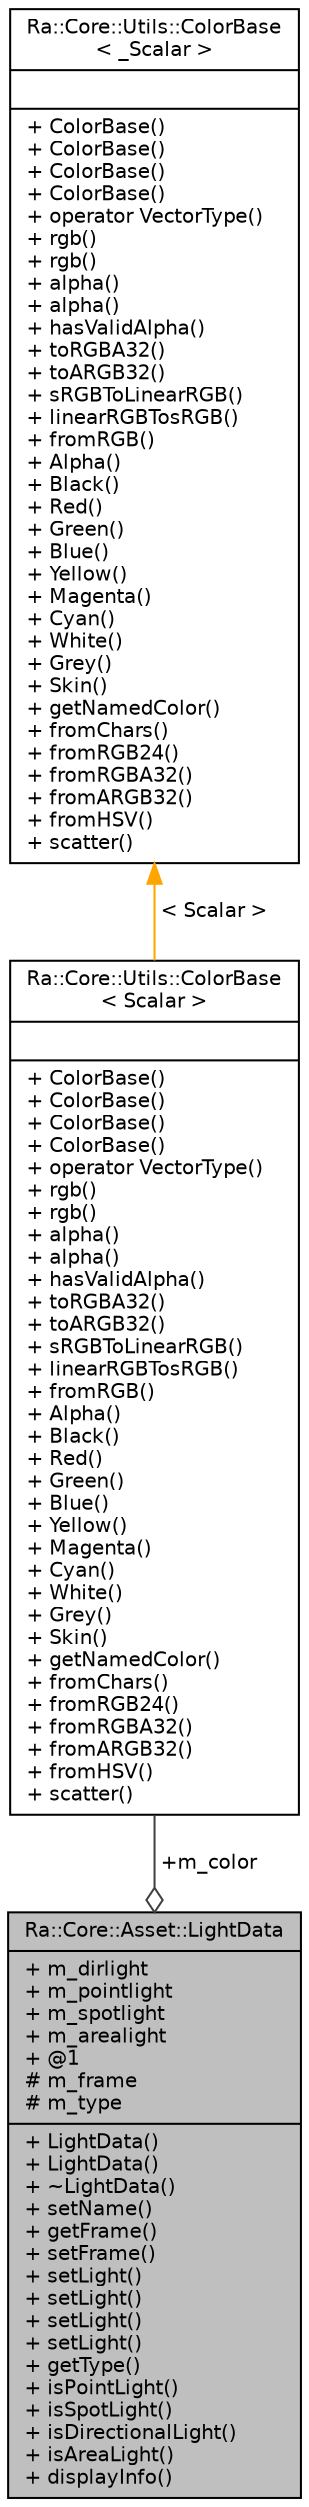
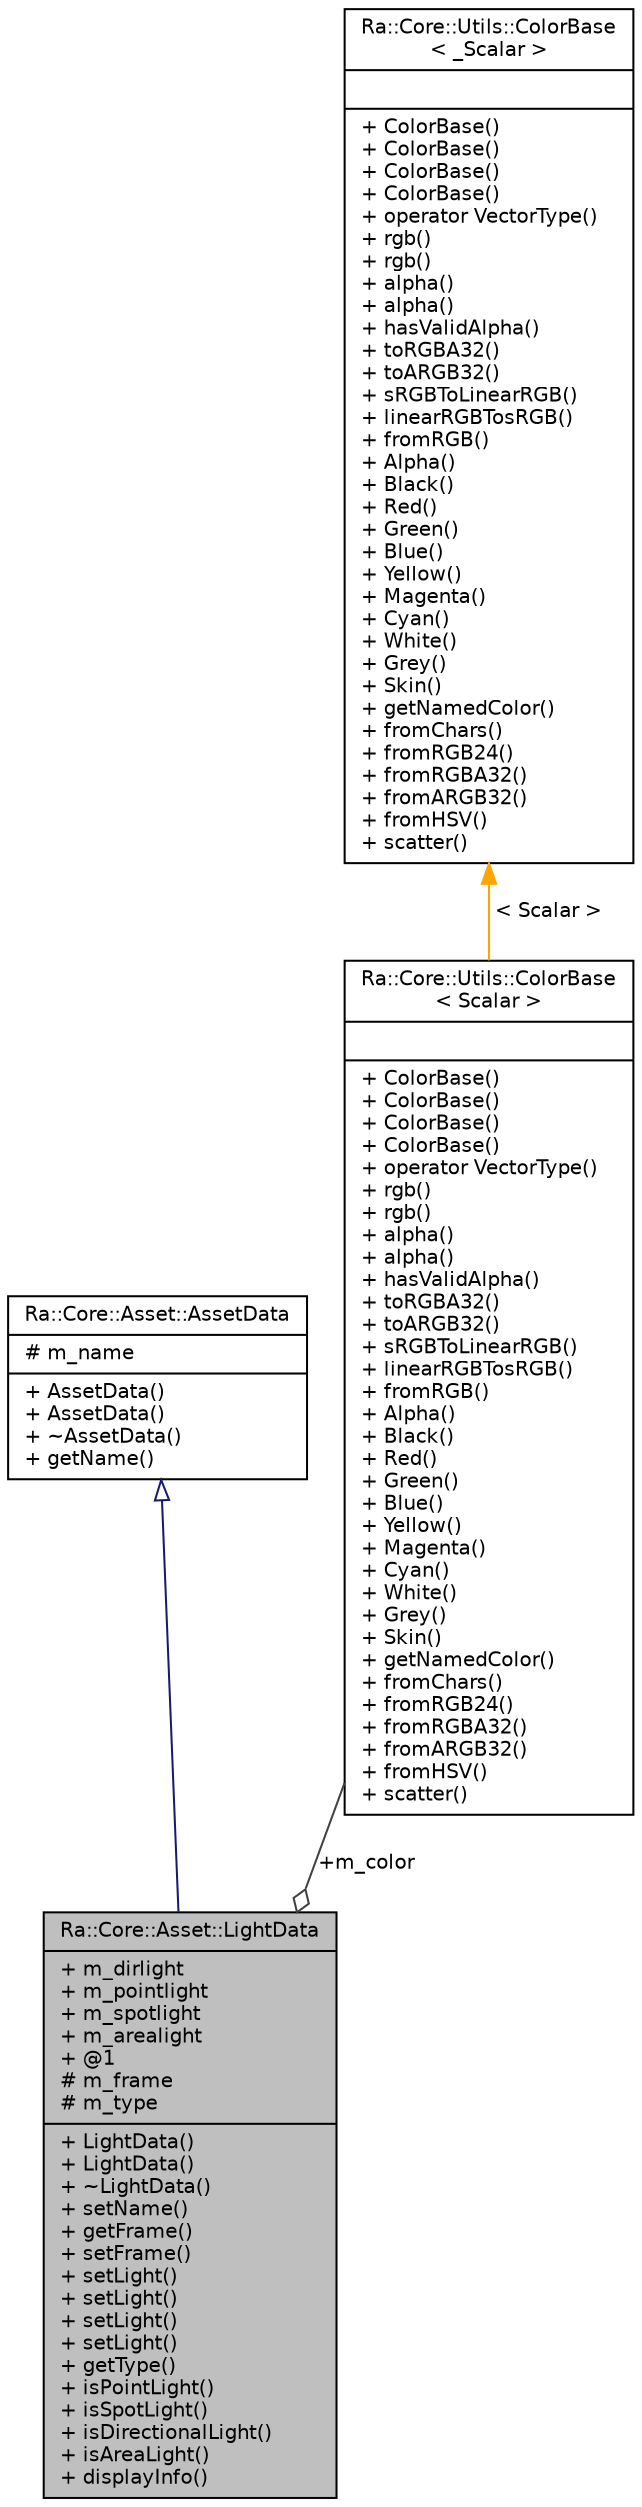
none -> (158, 1388)
